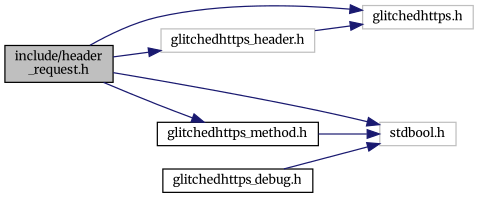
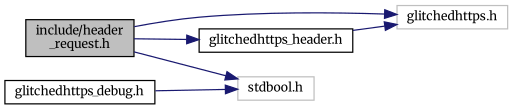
(238, 41) -> (276, 41)
(238, 134) -> none
